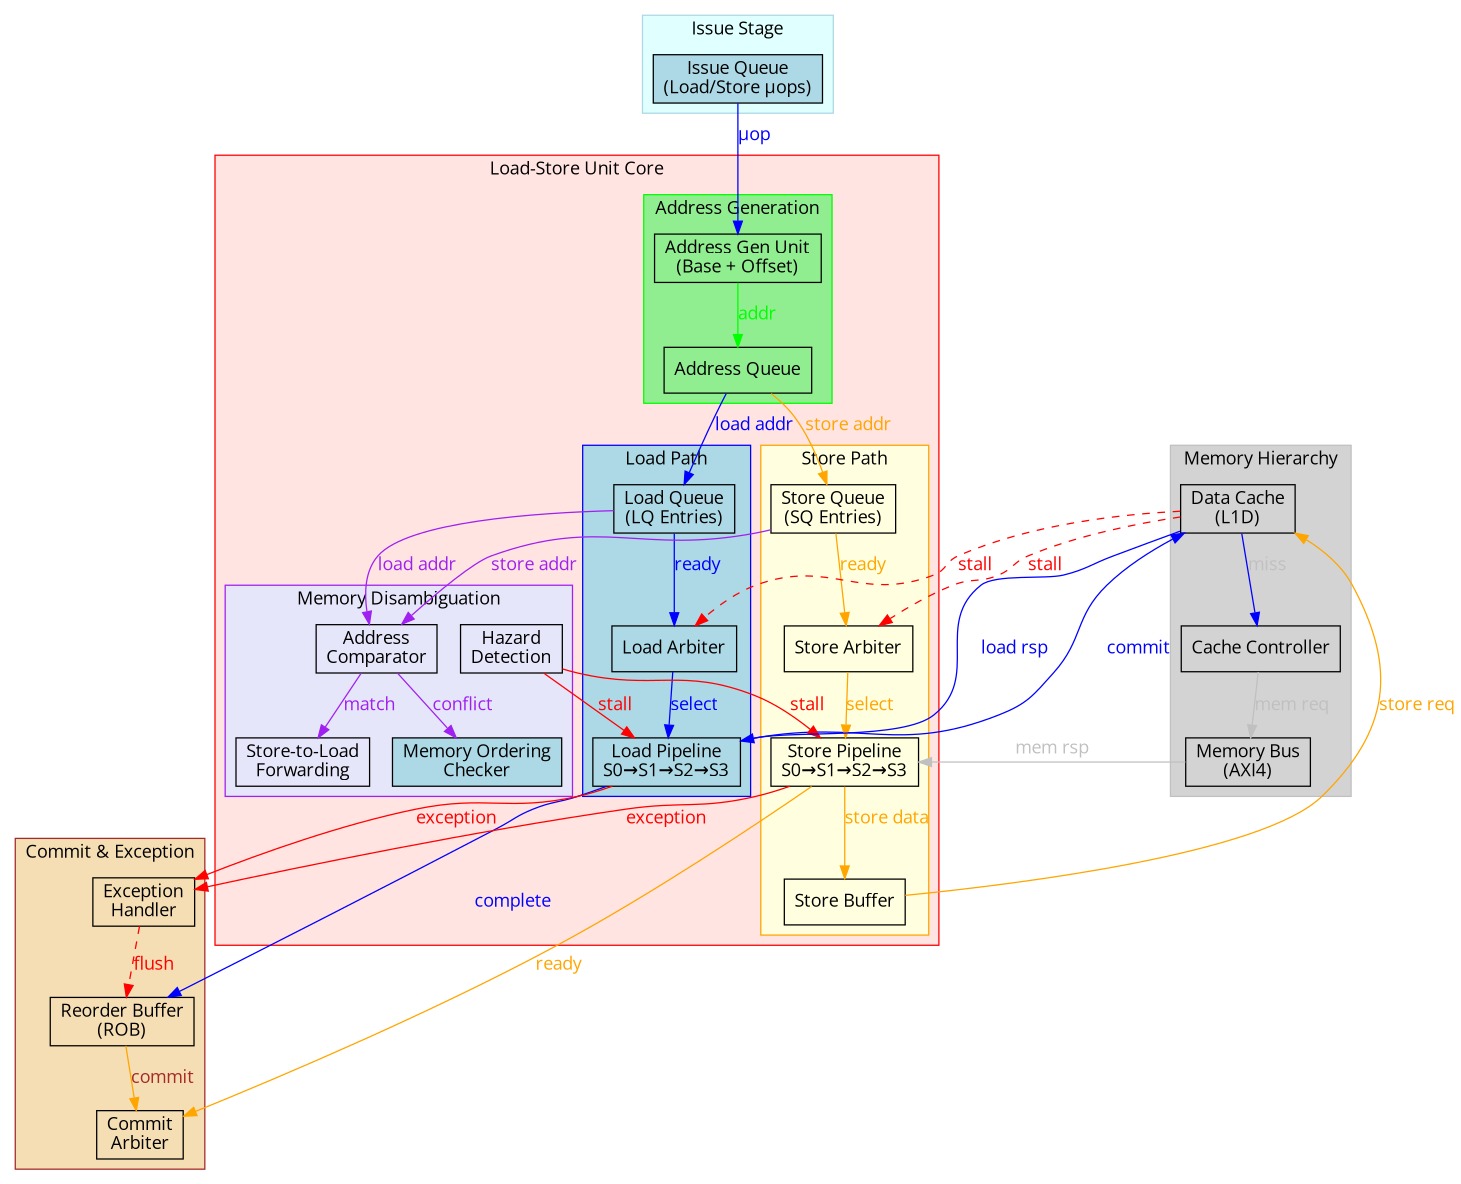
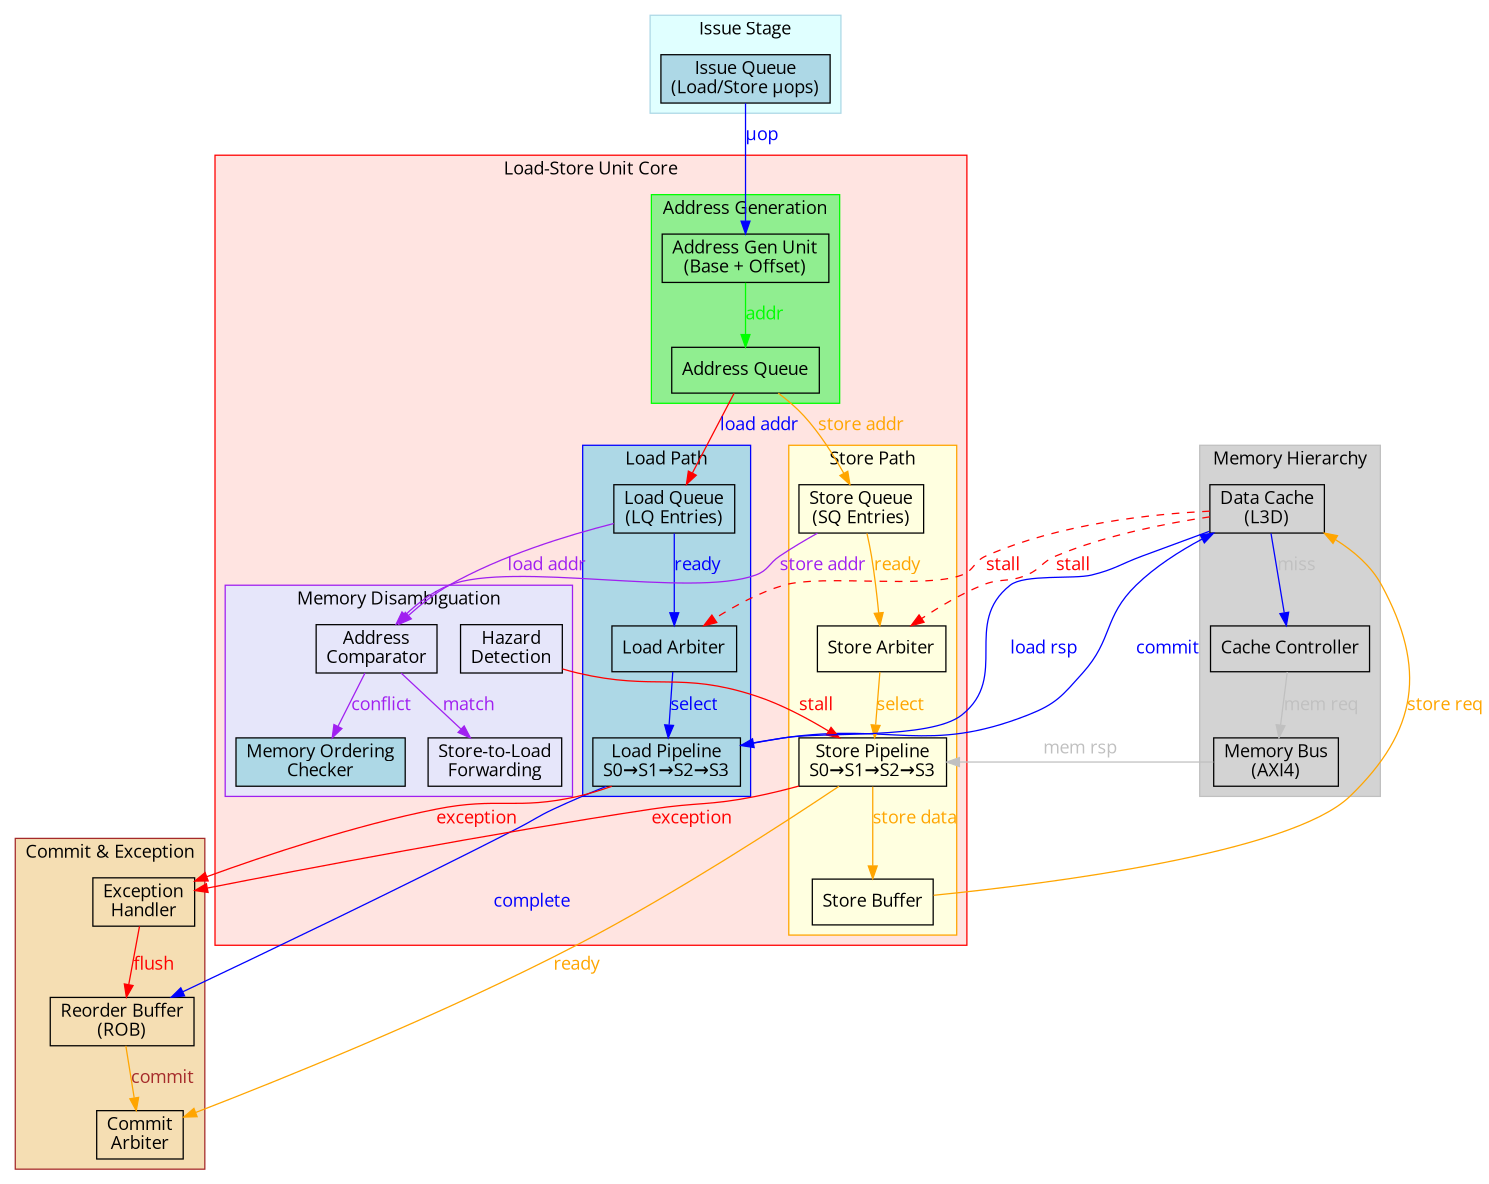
(707, 433) -> (713, 433)
(1238, 509) -> (1267, 509)
(592, 707) -> none
(134, 955) -> (134, 955)
